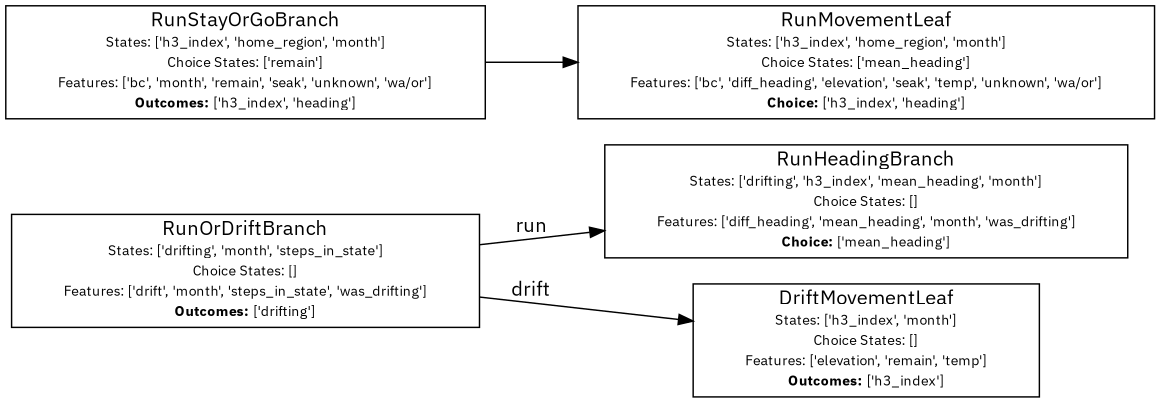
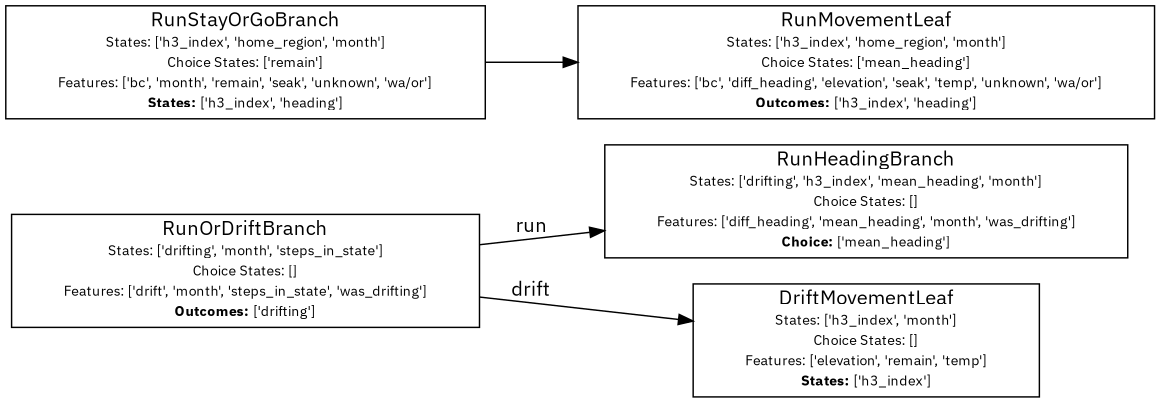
(172, 103) -> (172, 103)
(793, 103) -> (793, 103)
(826, 381) -> (826, 381)
